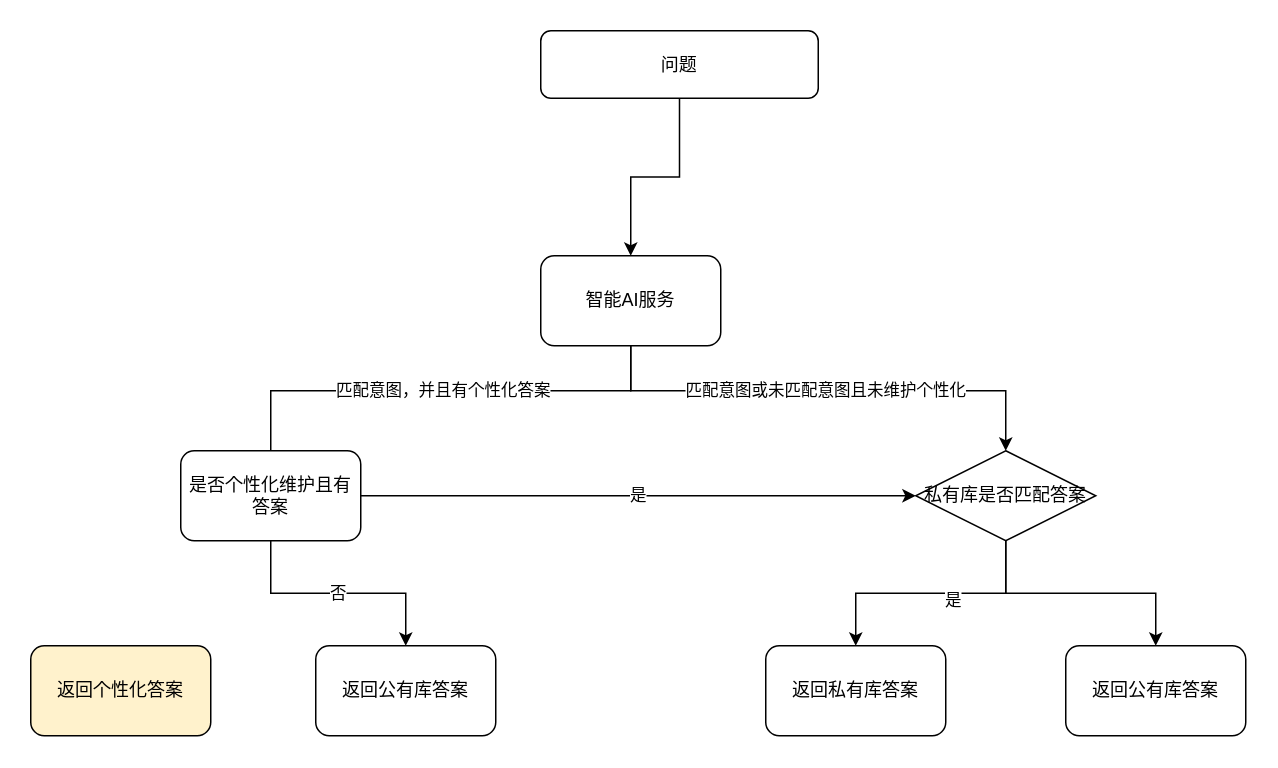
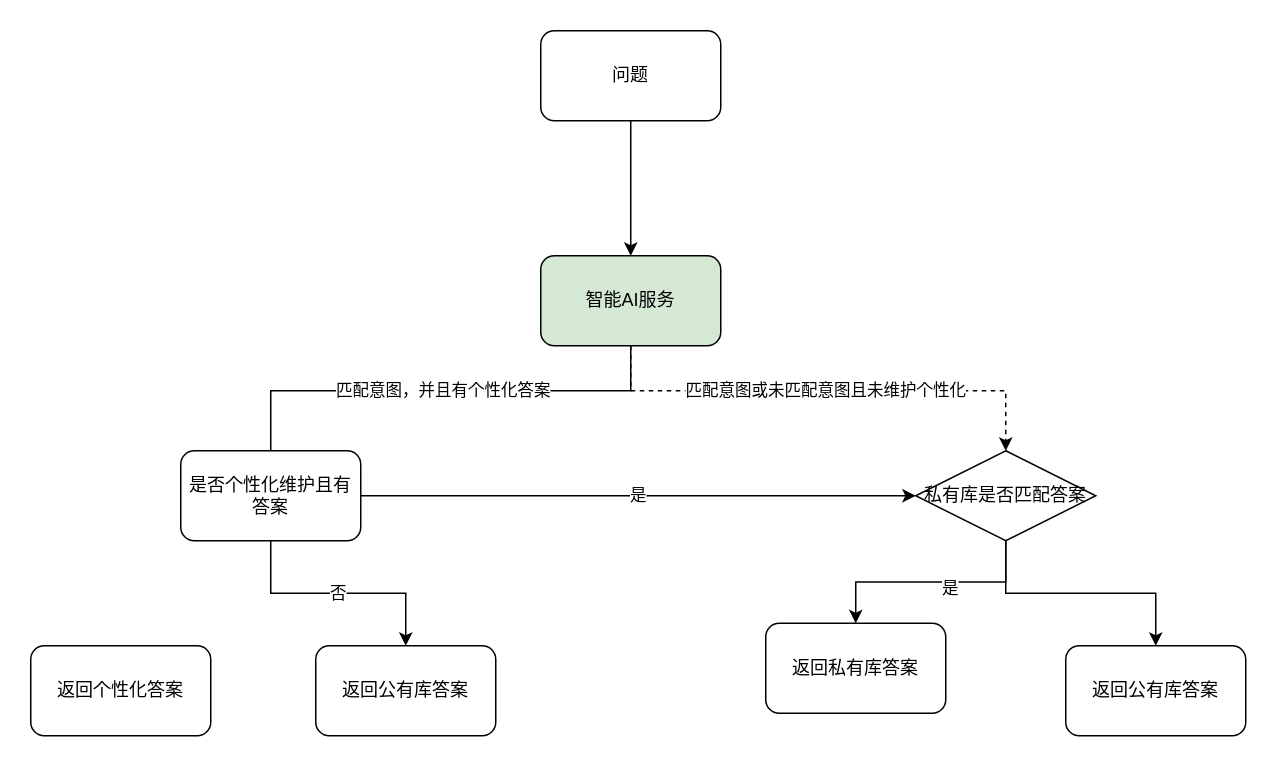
(680, 65) -> (631, 76)
(631, 301) -> (631, 301)
(1006, 395) -> (1006, 395)
(121, 691) -> (121, 691)
(856, 691) -> (856, 668)
